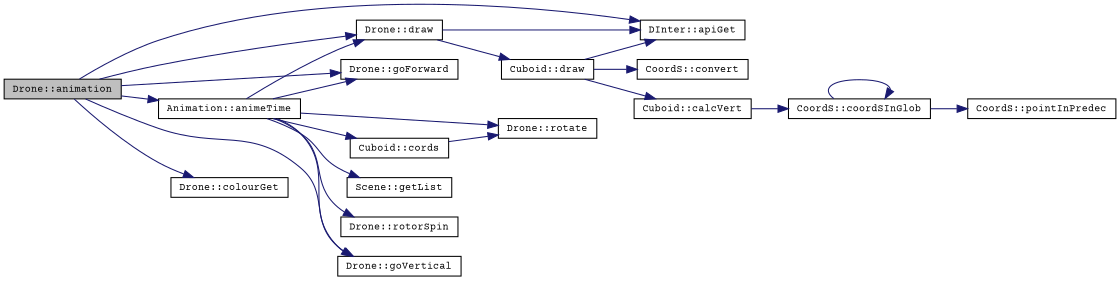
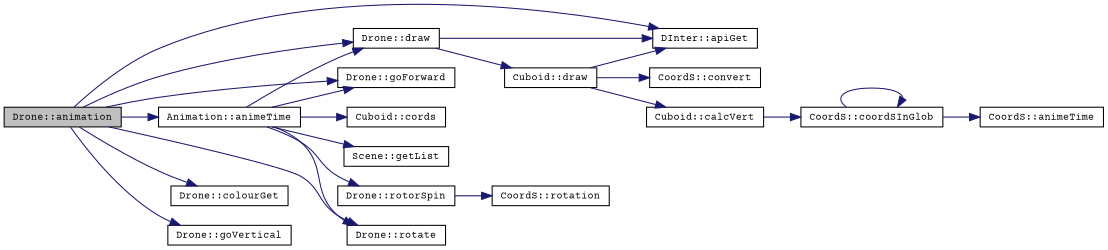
(1042, 109) -> (1042, 117)
(468, 139) -> (238, 157)
(319, 180) -> none
none -> (551, 196)
